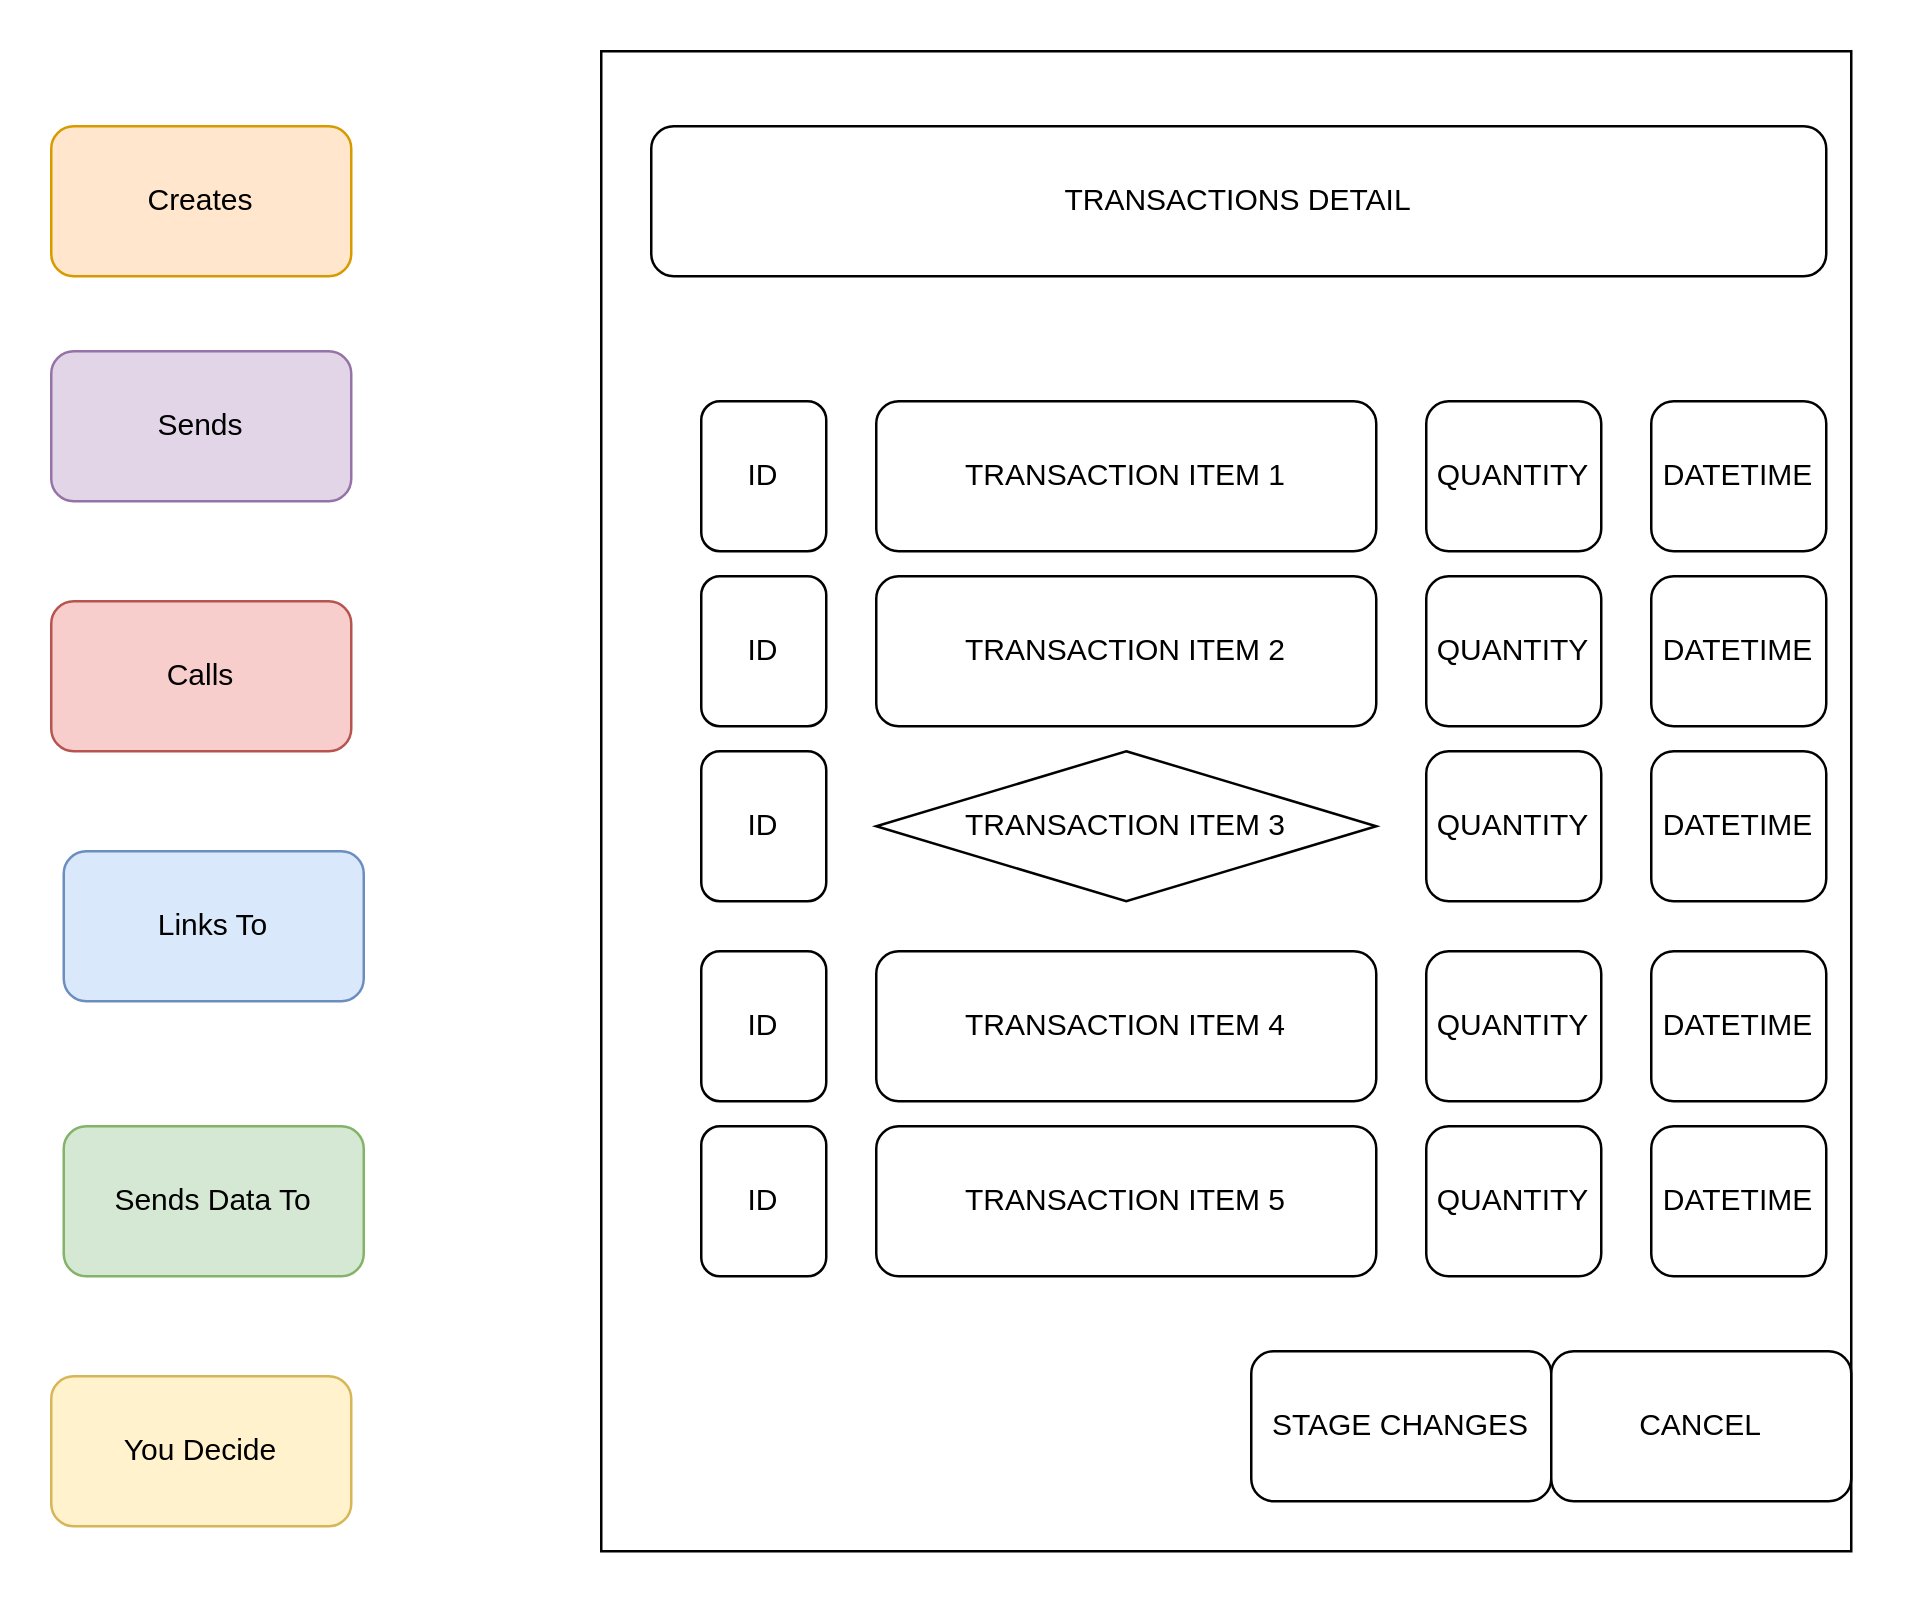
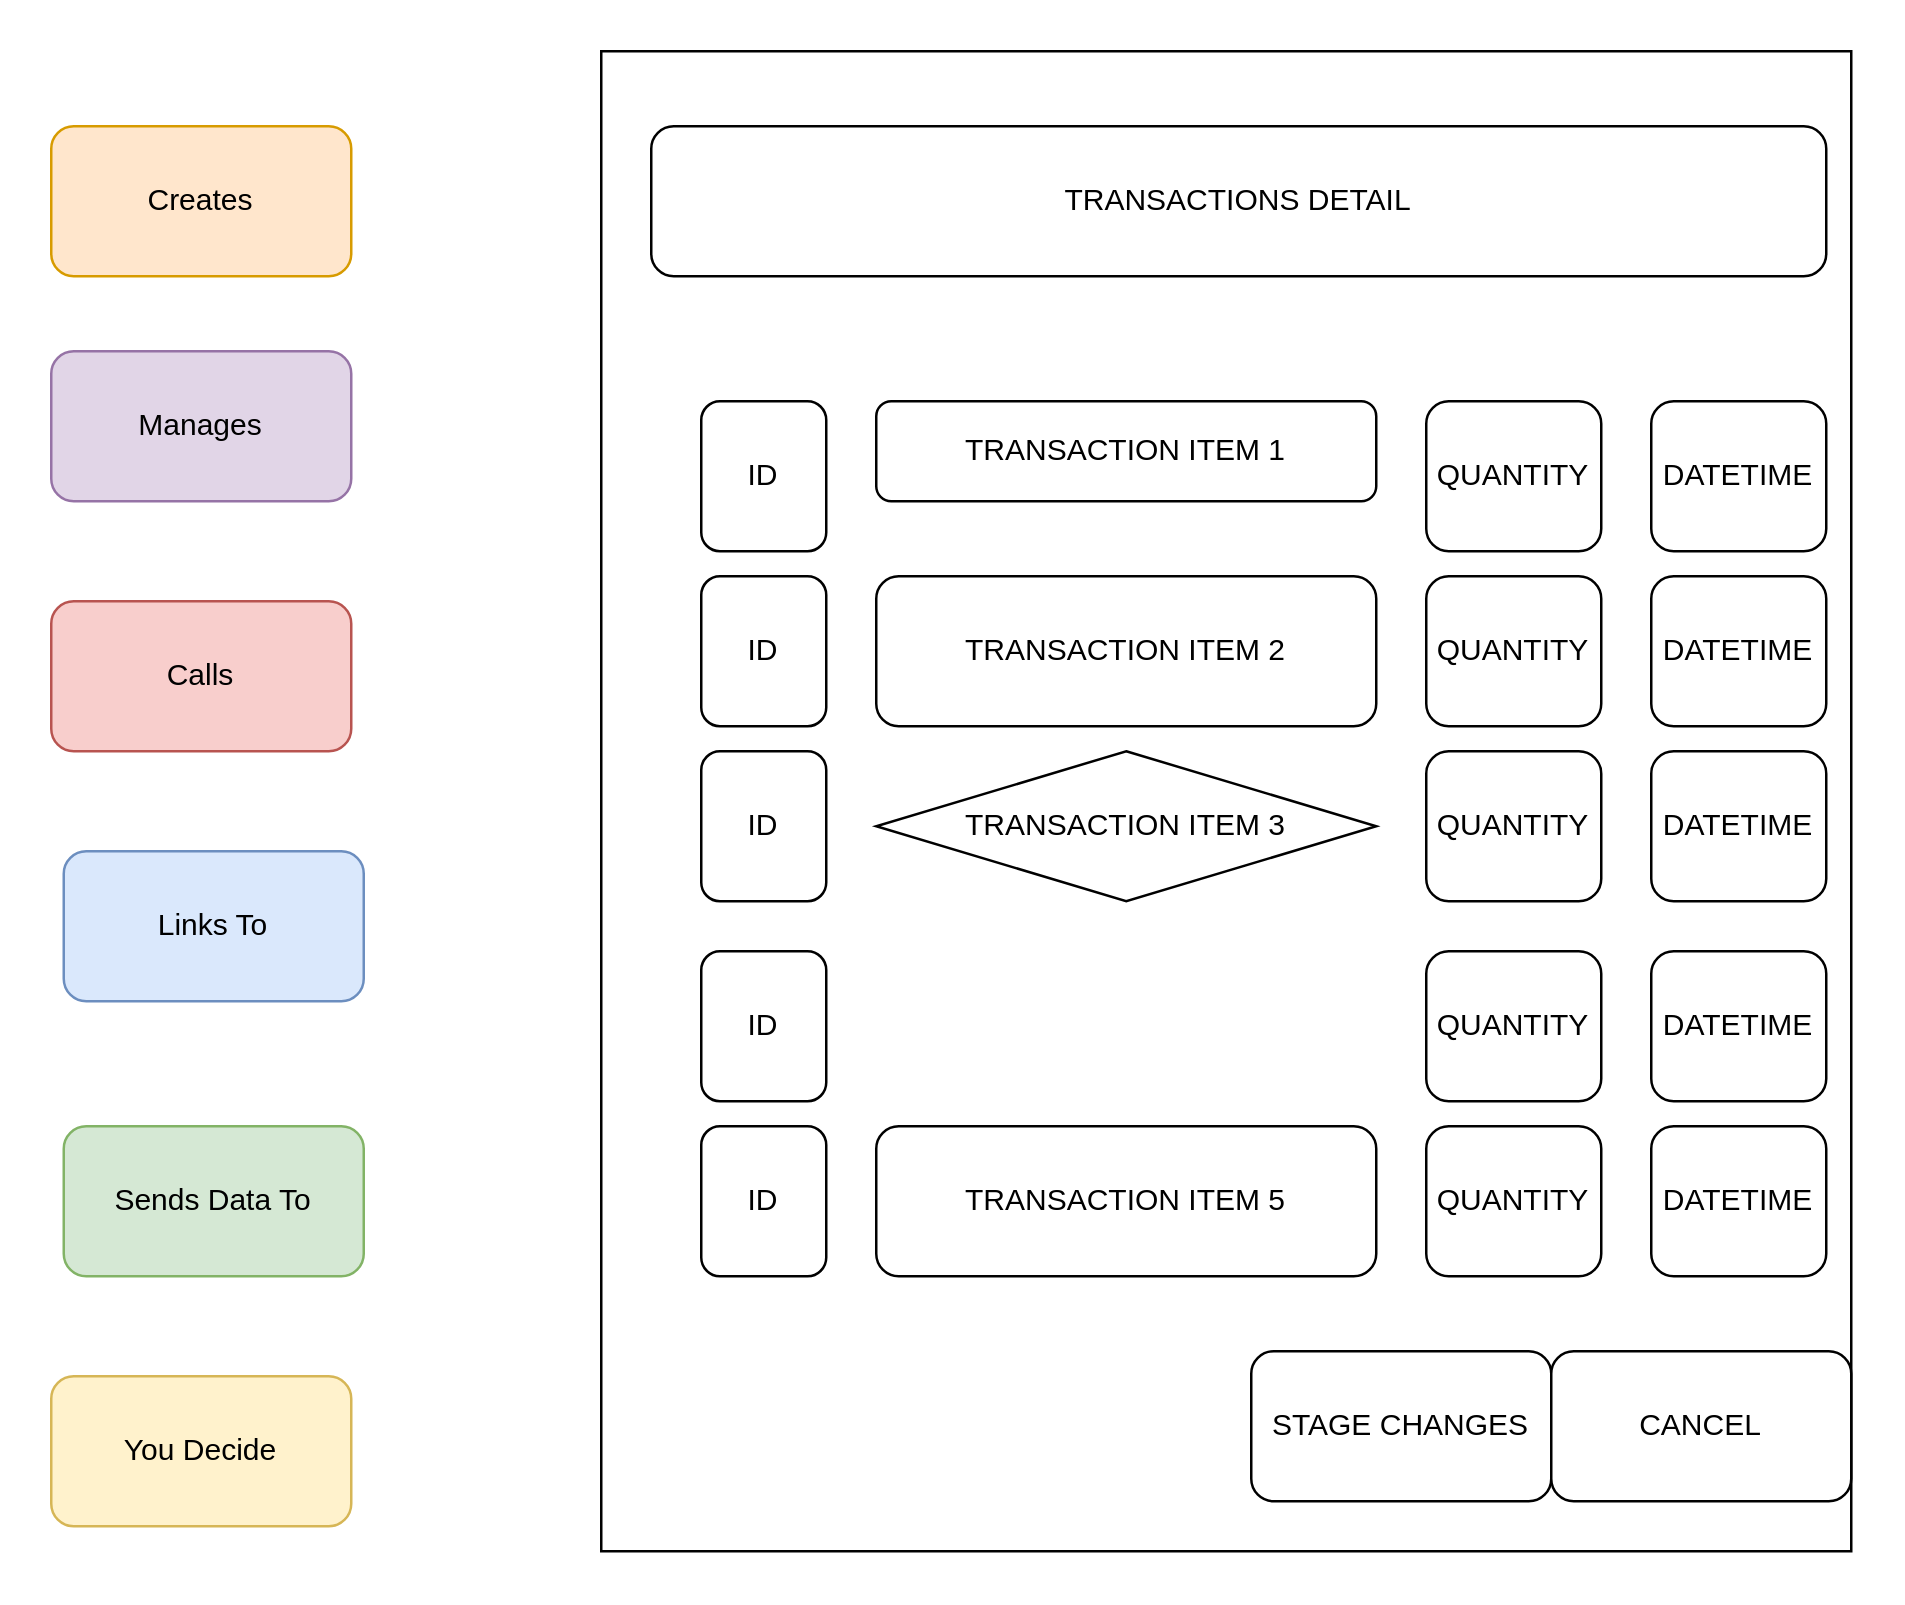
(201, 426) -> (201, 426)
(1126, 476) -> (1126, 451)
(1126, 1026) -> none
